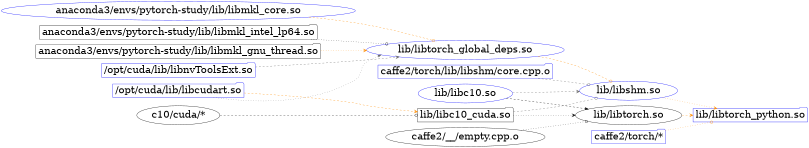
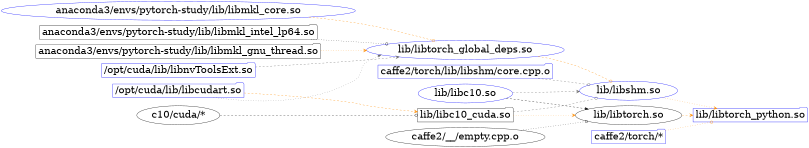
(543, 115) -> (543, 115)
